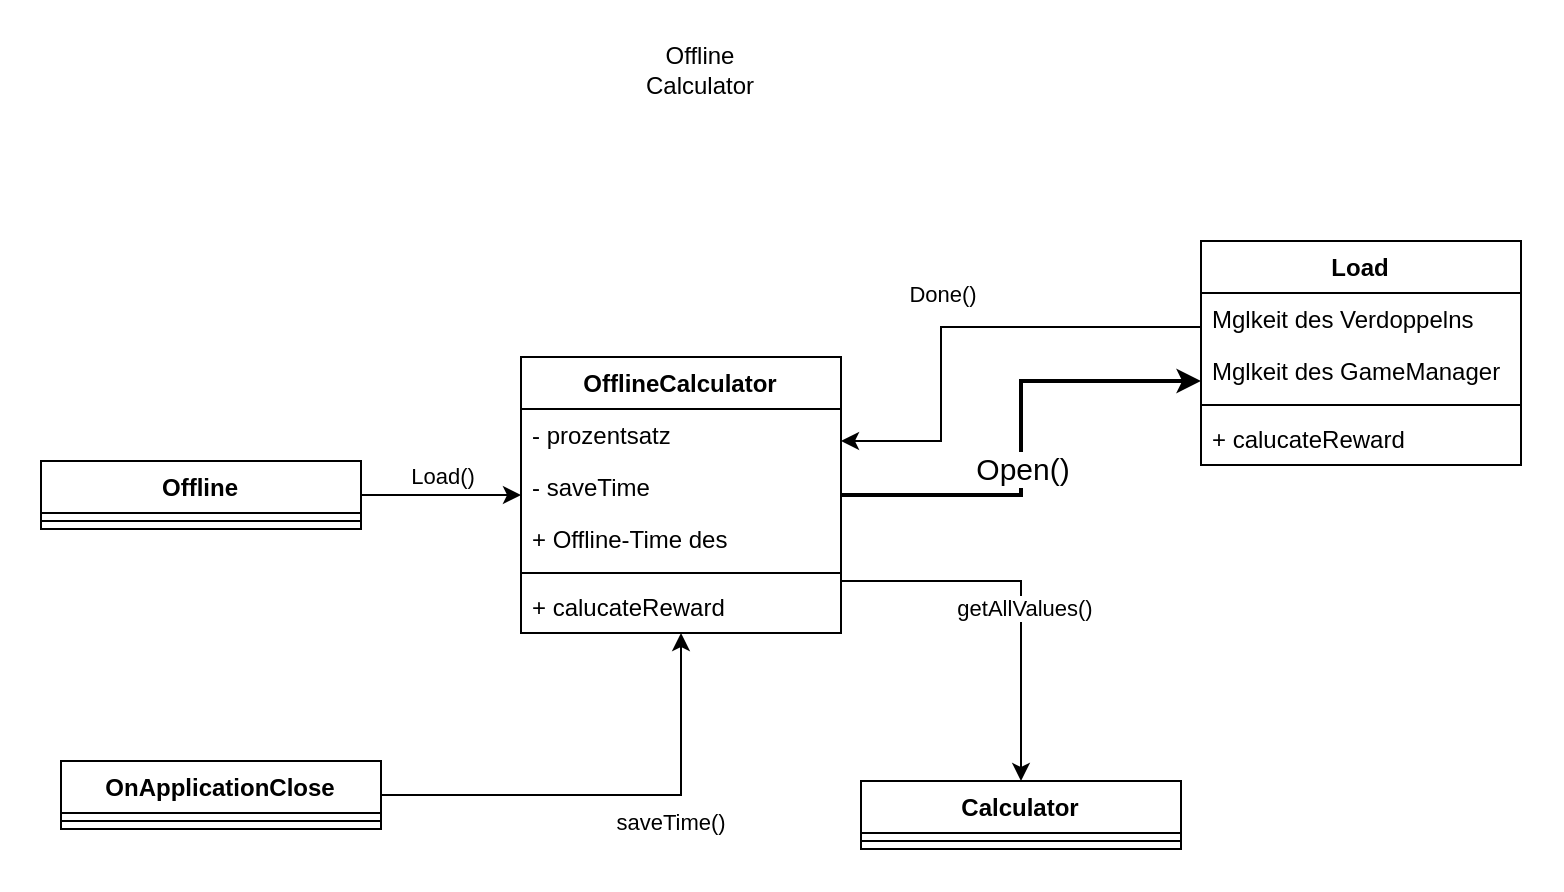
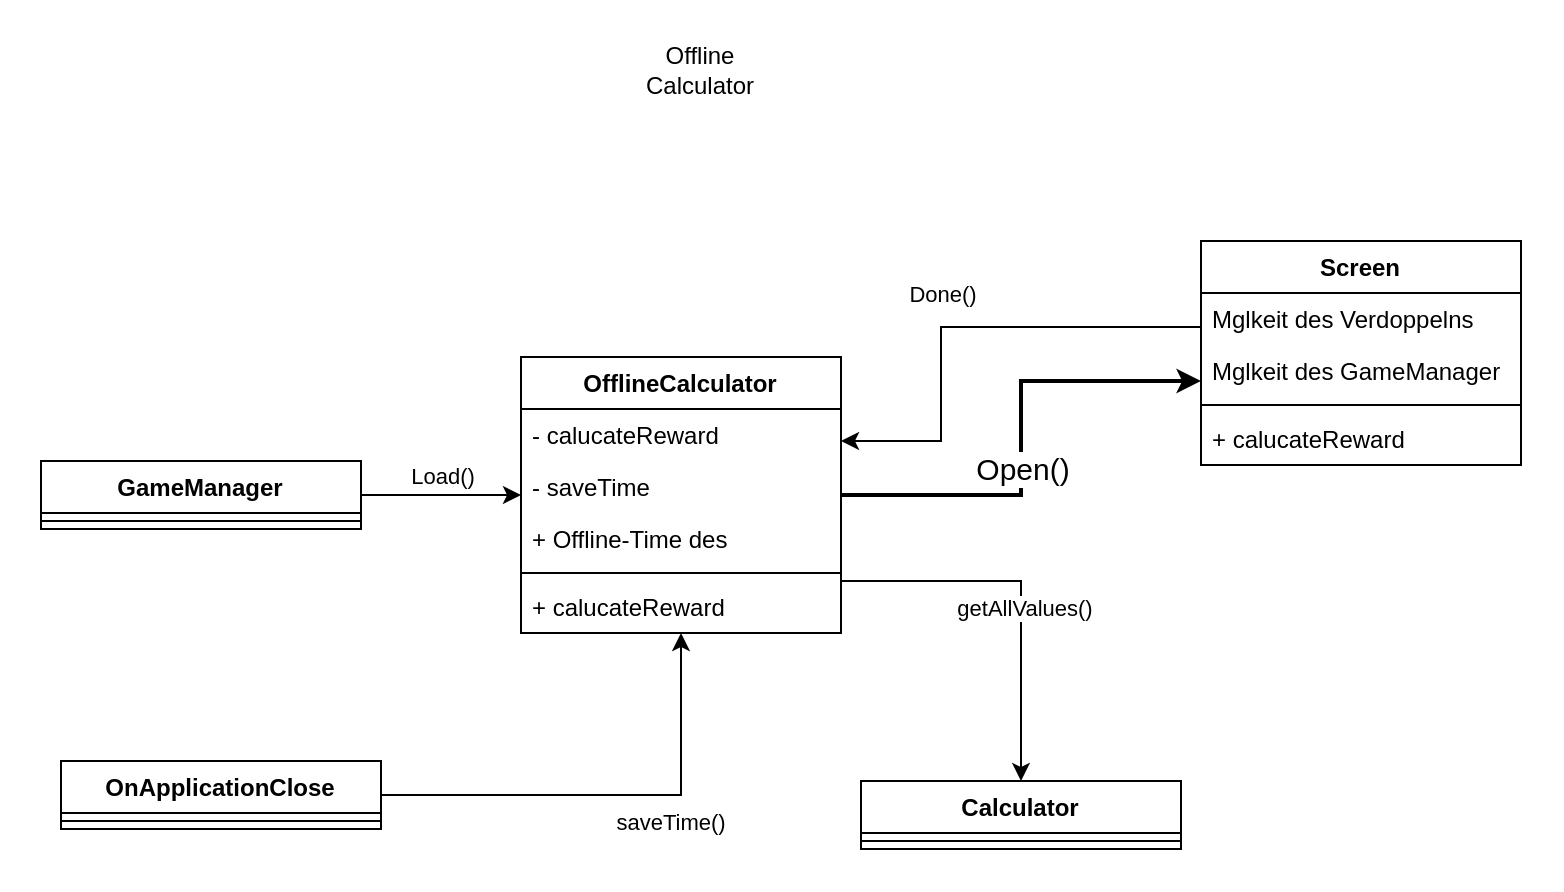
(1361, 269) -> (1361, 269)
(617, 437) -> (634, 437)
(201, 489) -> (201, 489)
